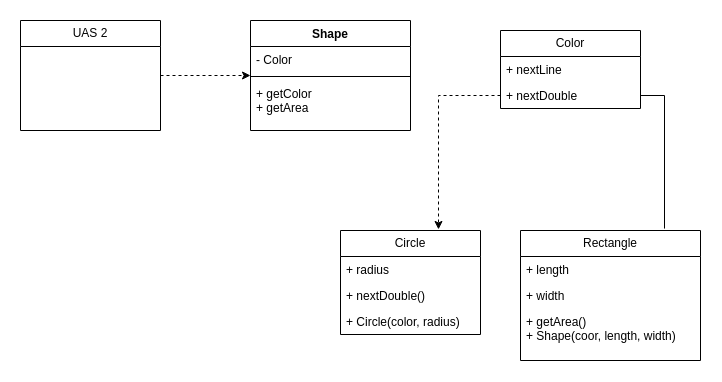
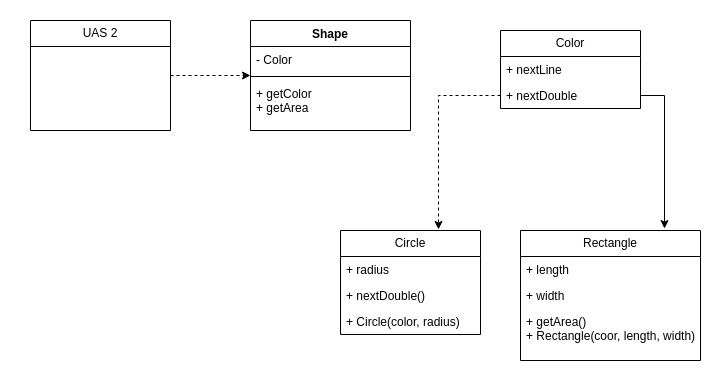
(91, 76) -> (101, 76)
(665, 223) -> (665, 220)
(610, 330) -> (612, 337)
